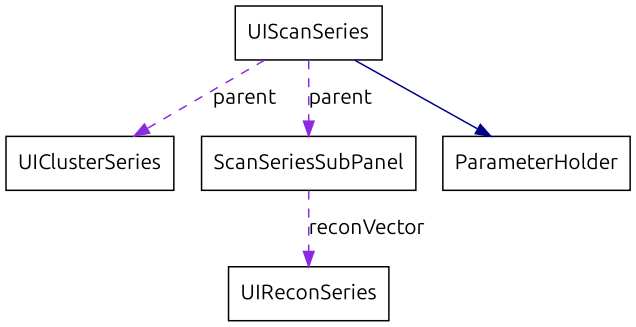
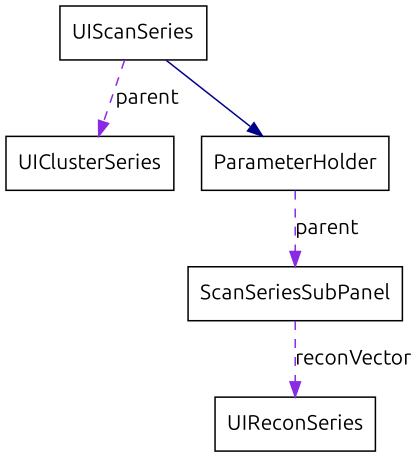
(309, 91) -> (295, 221)
